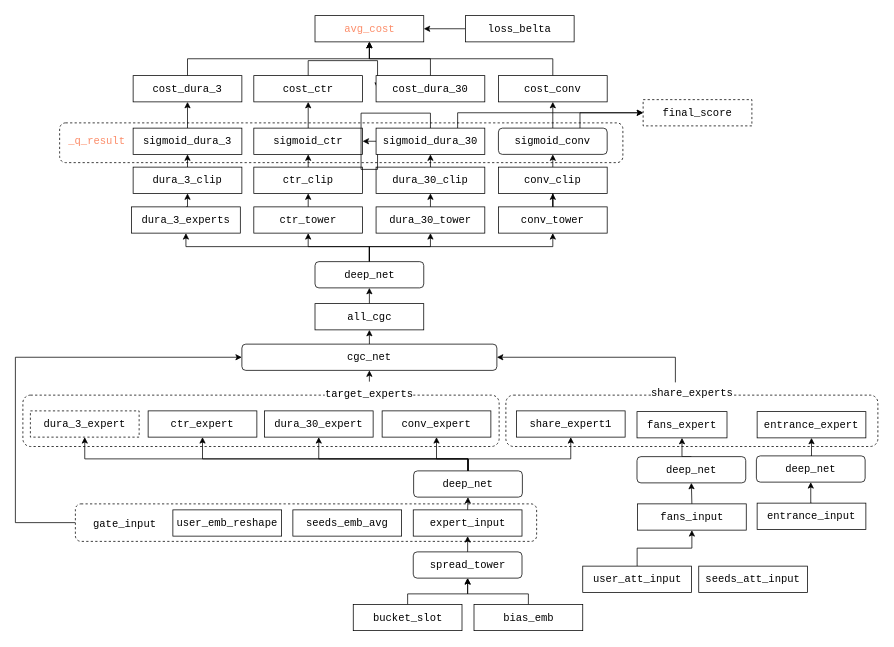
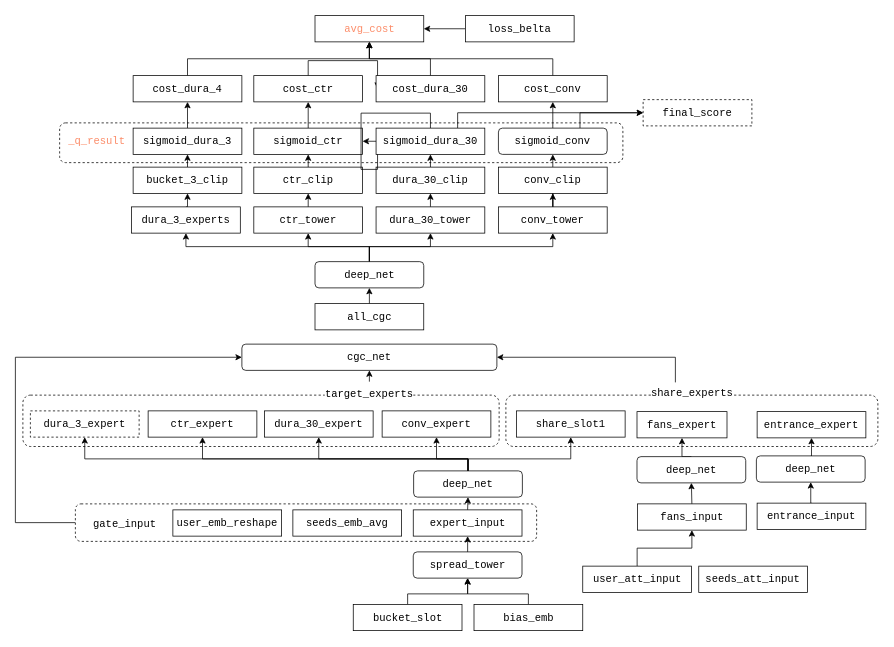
(188, 89) -> (188, 89)
(188, 180) -> (188, 180)
(369, 340) -> none
(571, 424) -> (571, 424)
